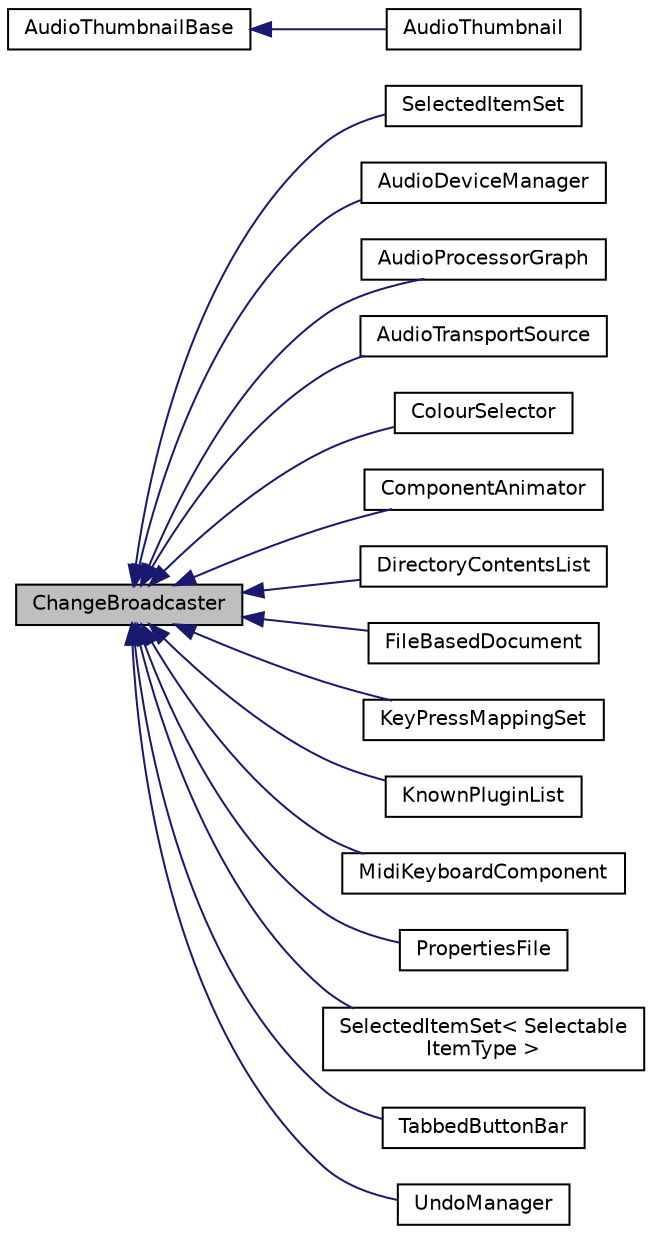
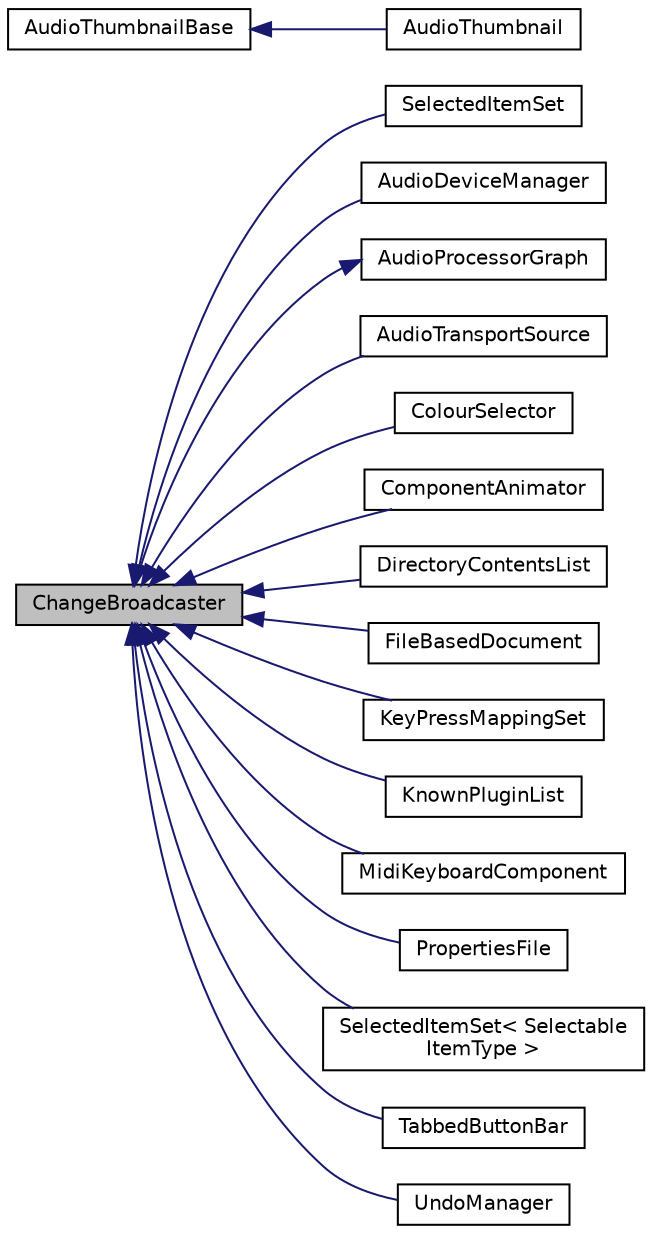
(252, 386) -> (212, 408)
